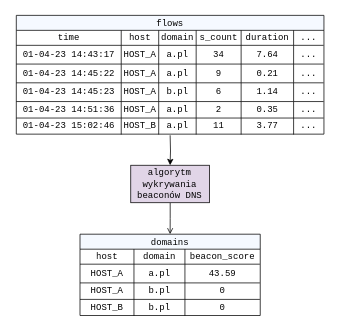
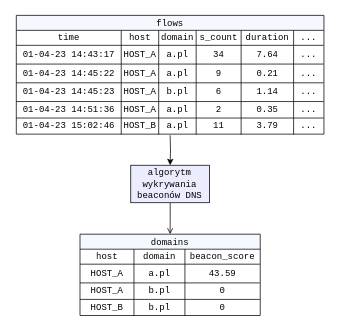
(267, 126) -> (267, 126)
(170, 184) -> (170, 184)
